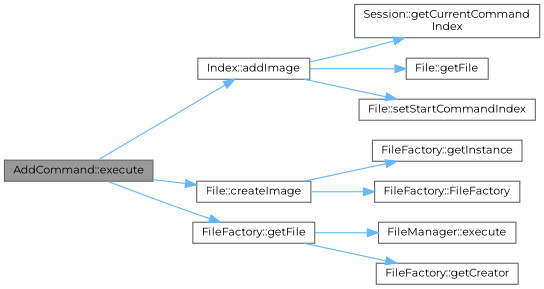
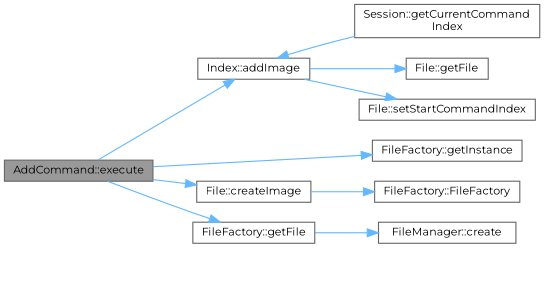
(352, 52) -> (321, 45)
(345, 172) -> (257, 161)
(447, 233) -> (447, 233)
(447, 274) -> none
